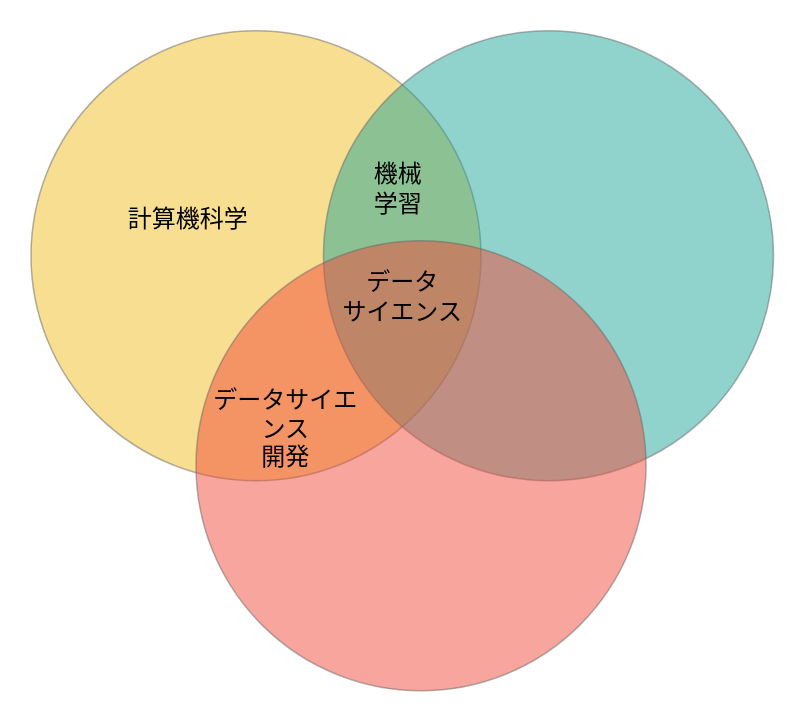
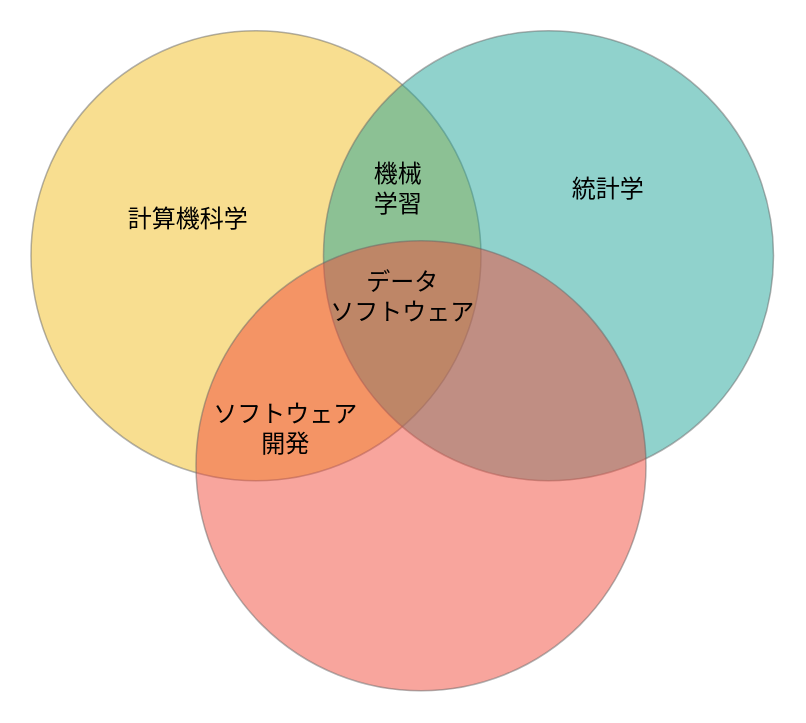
none -> (608, 188)
(403, 296) -> (403, 296)
(286, 428) -> (286, 428)
